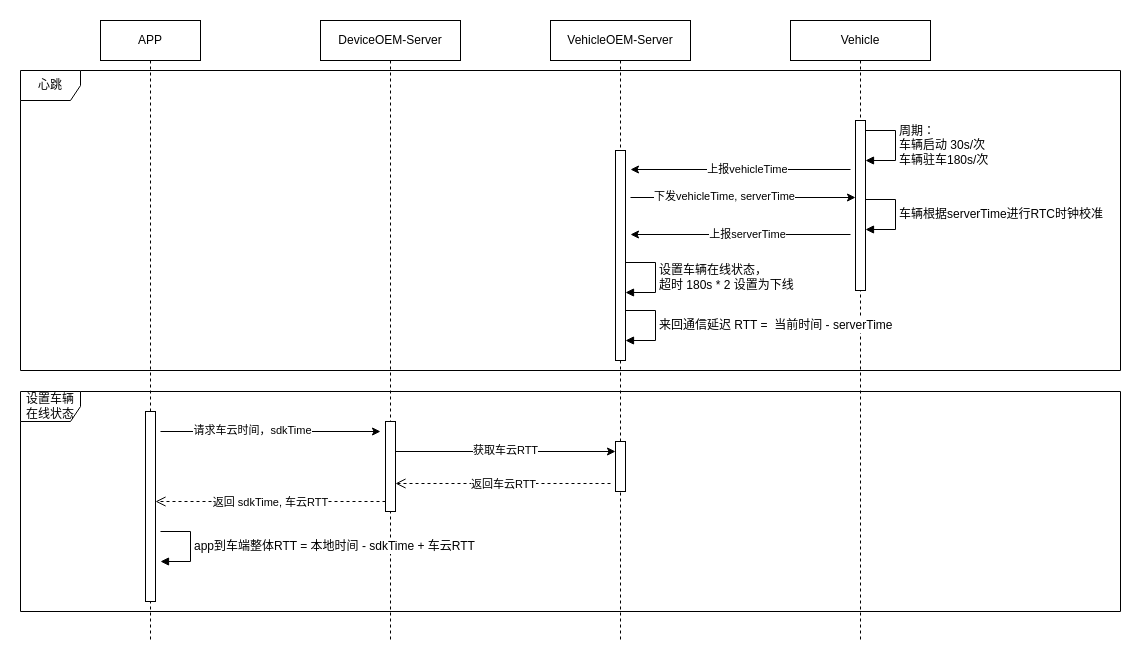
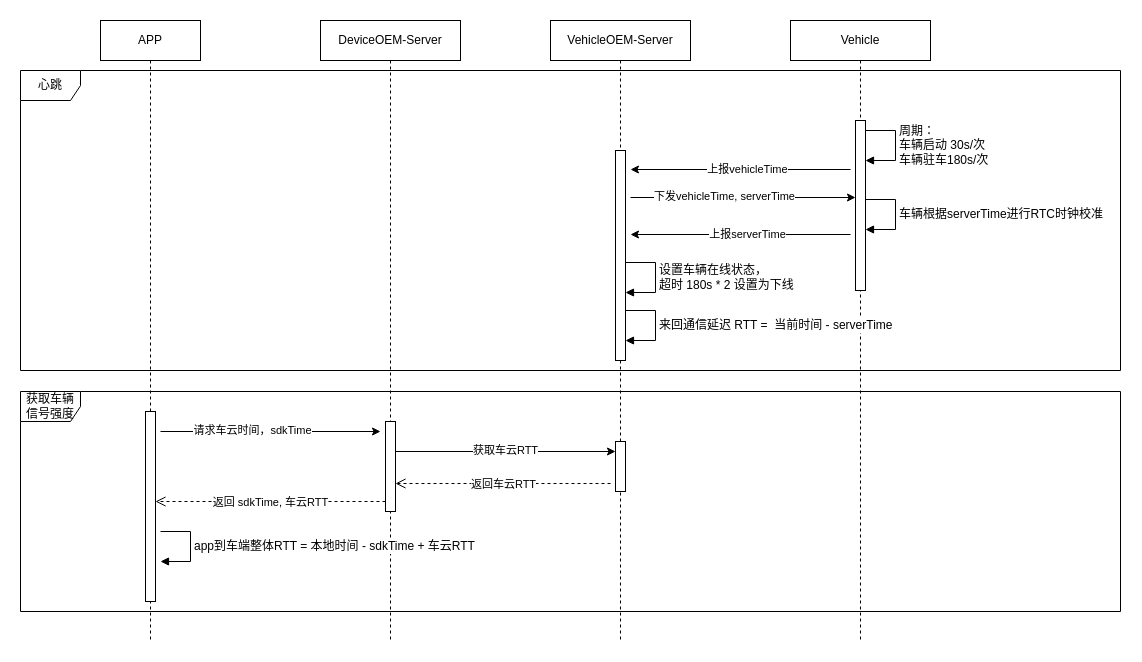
(51, 407) -> (51, 407)
